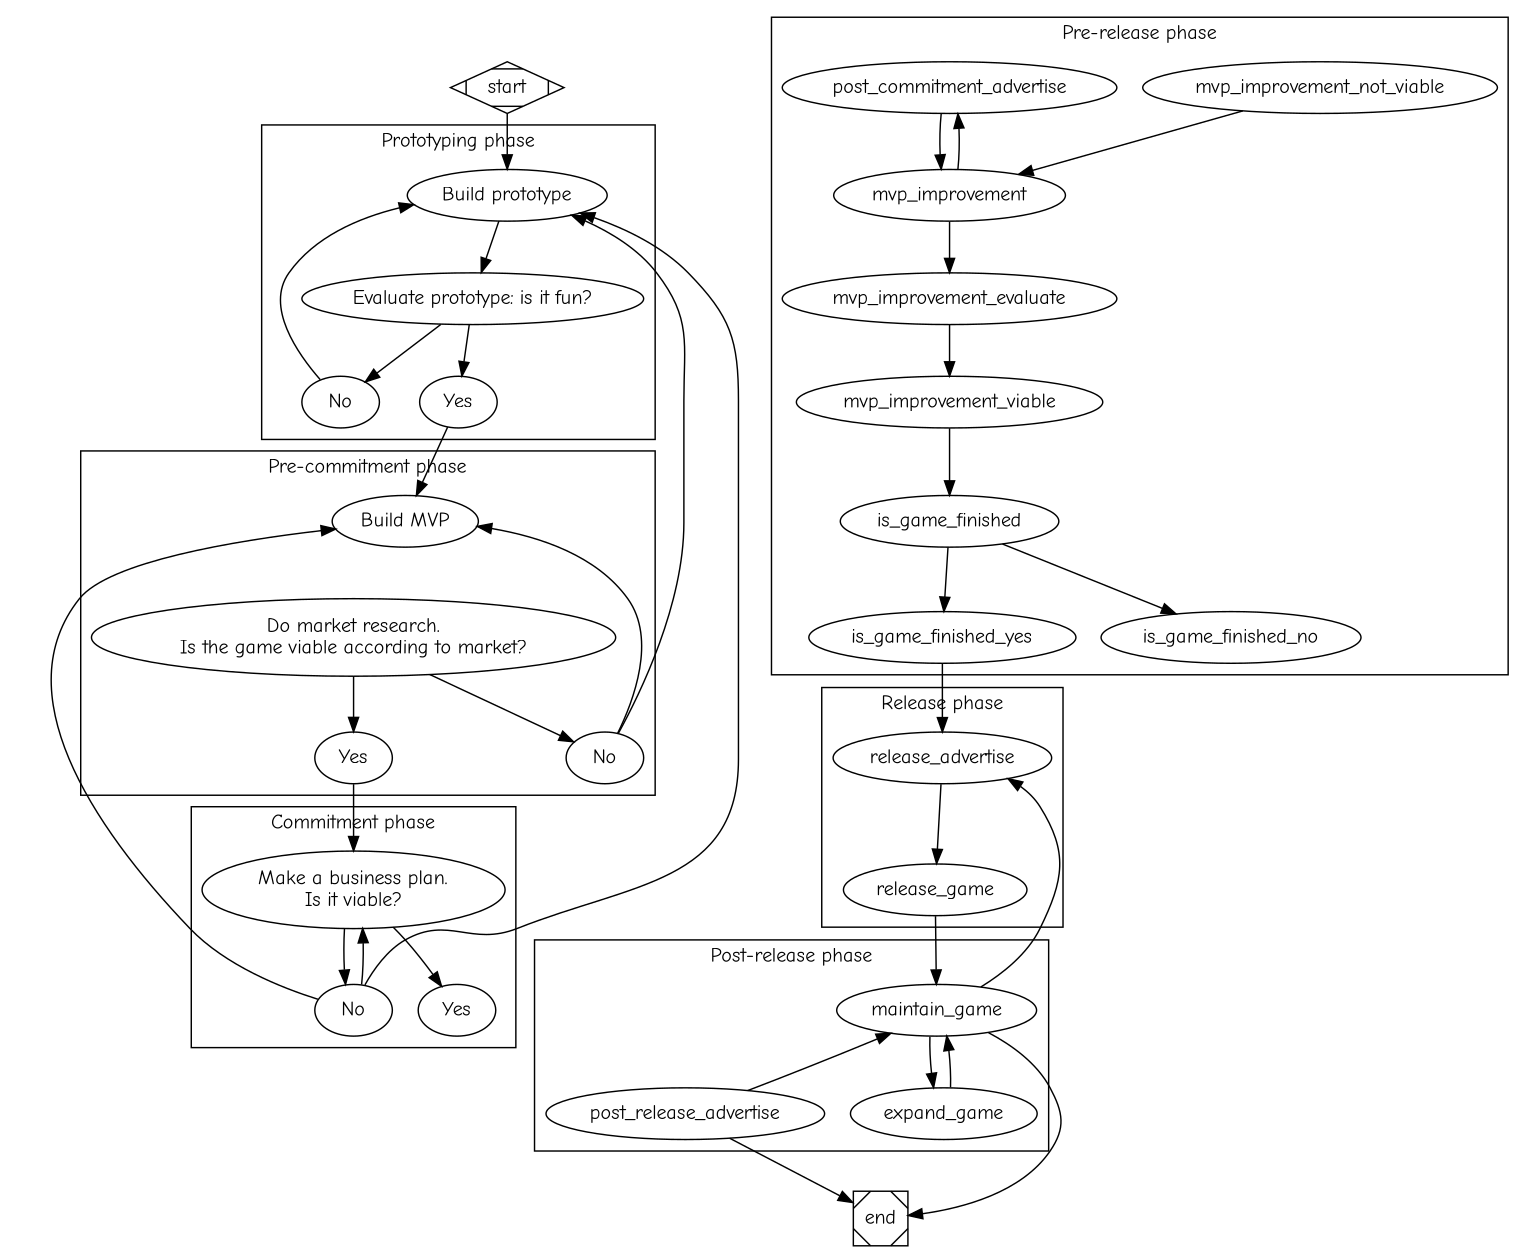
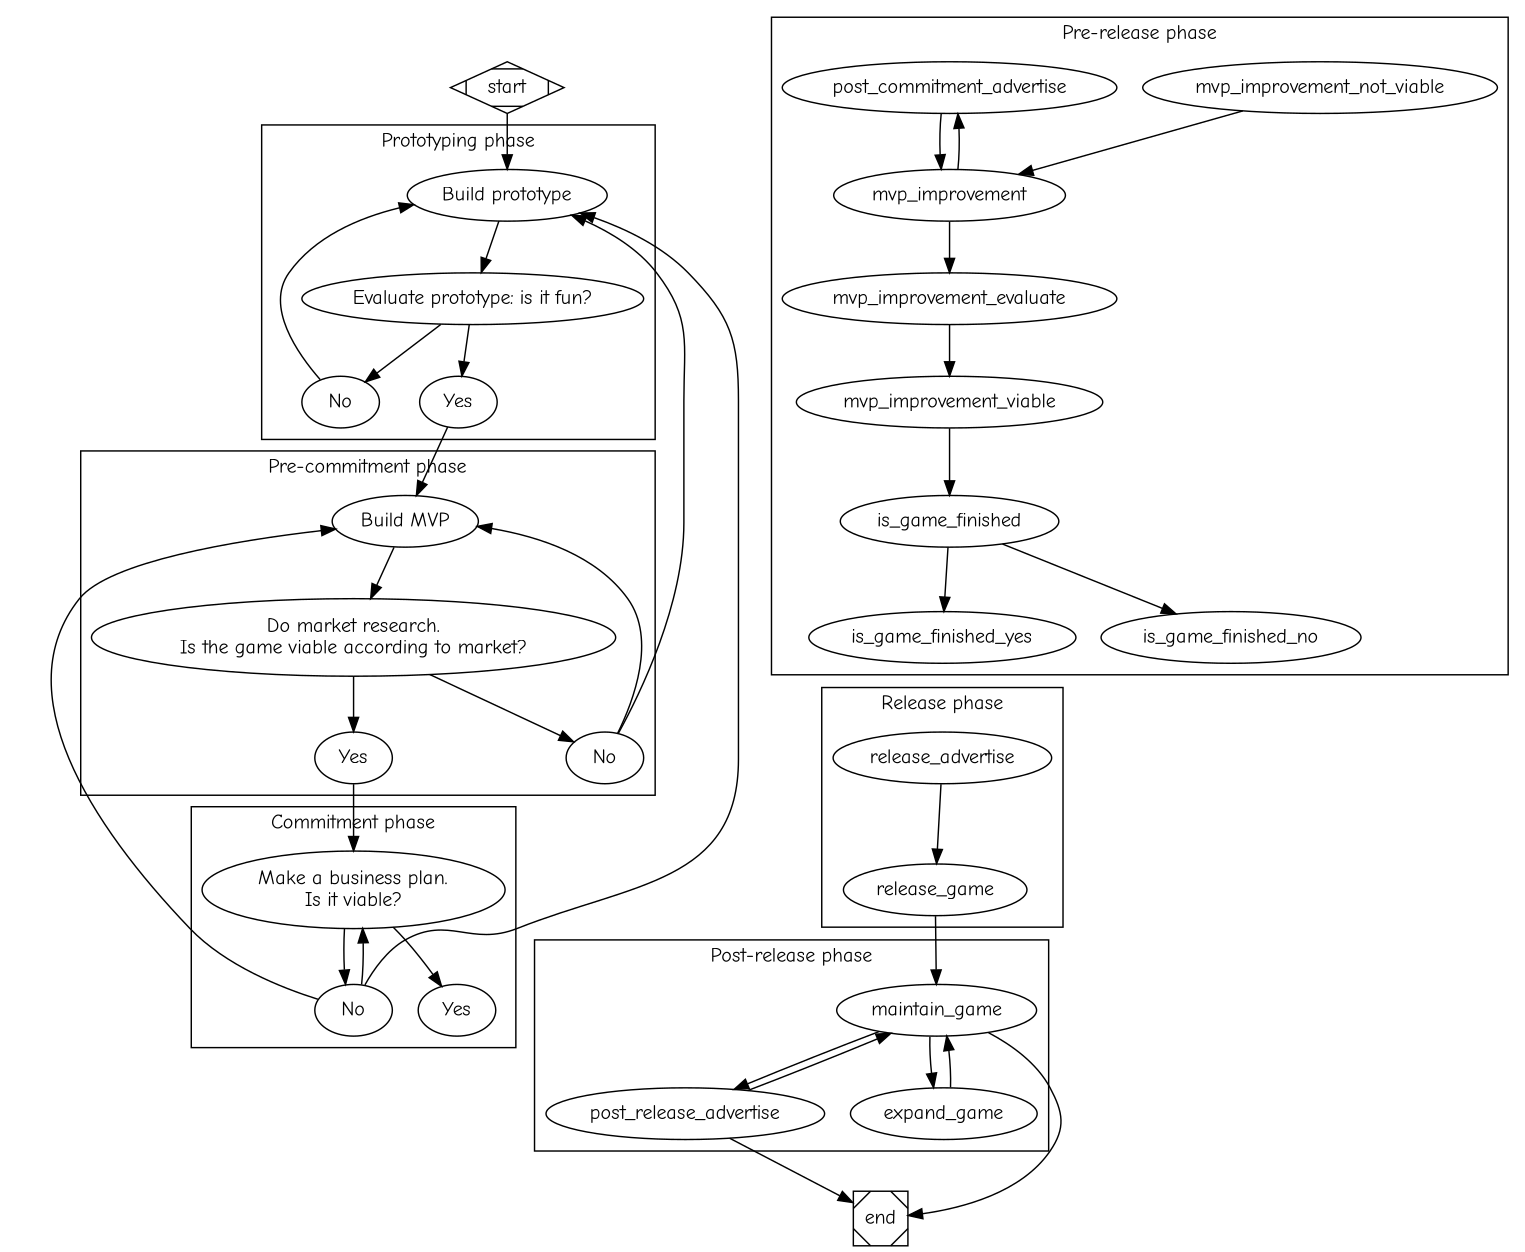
none -> (385, 566)
(942, 697) -> none
(1054, 895) -> (813, 1057)
